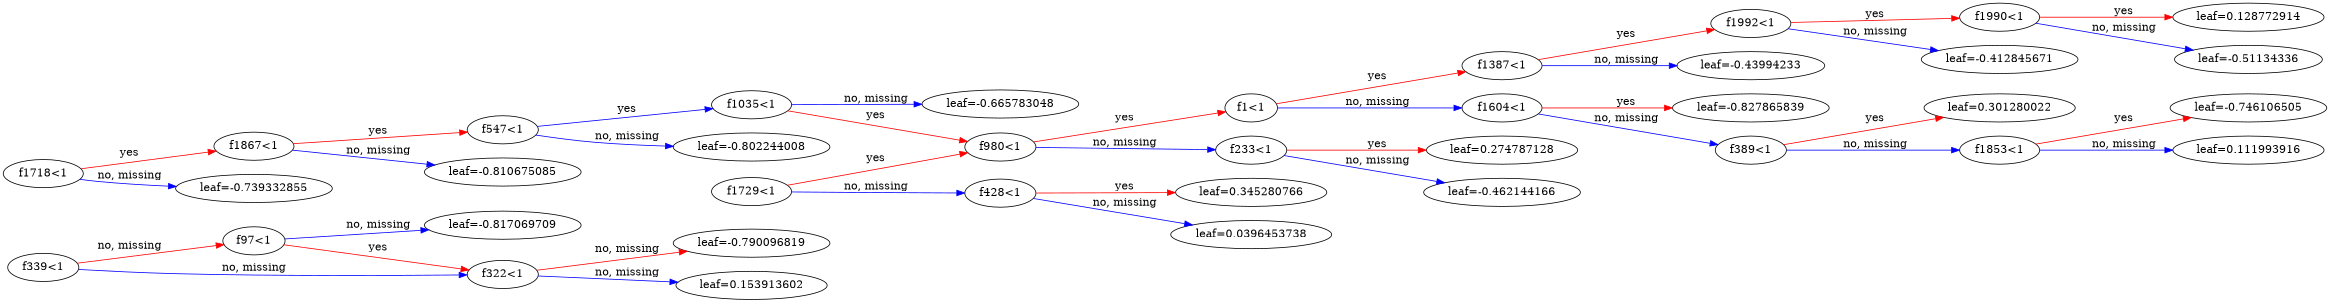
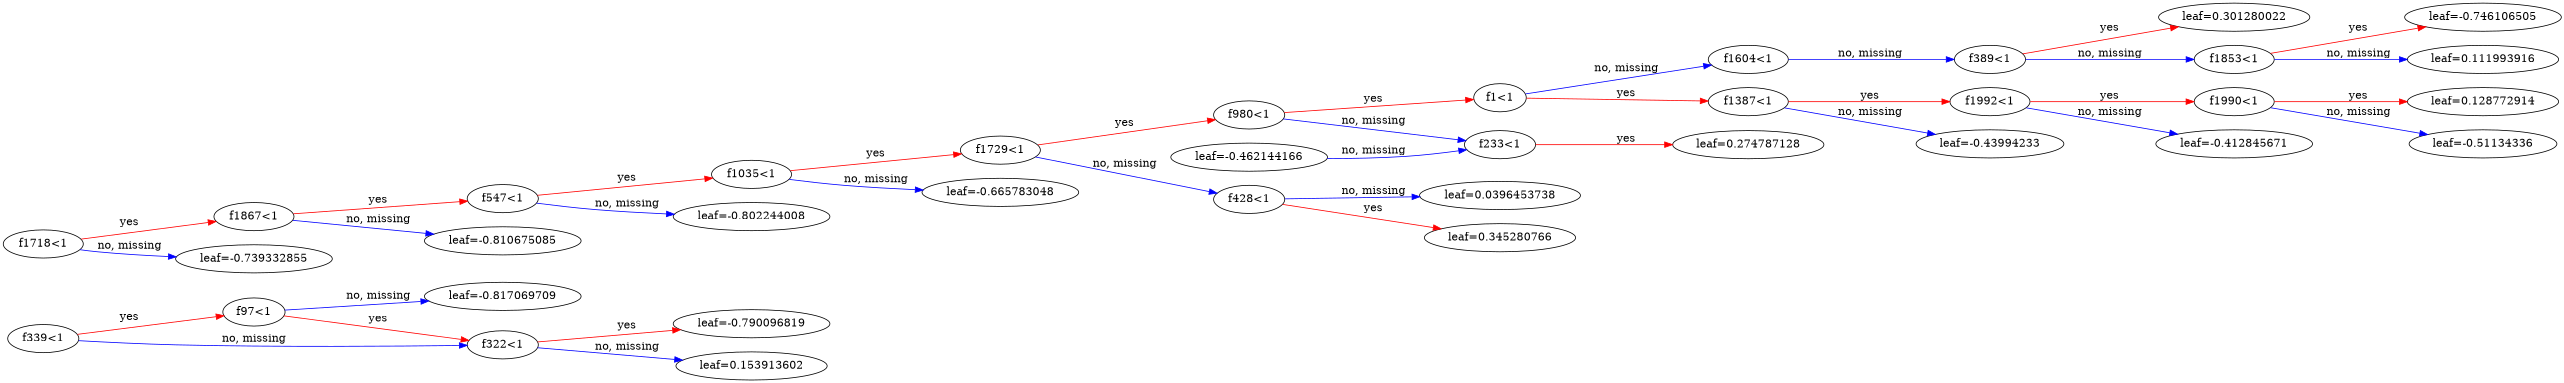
(1751, 108) -> none
(621, 118) -> (621, 187)
(874, 126) -> (872, 163)
(1360, 169) -> (1393, 157)
(130, 246) -> (130, 317)
(627, 249) -> (627, 326)
